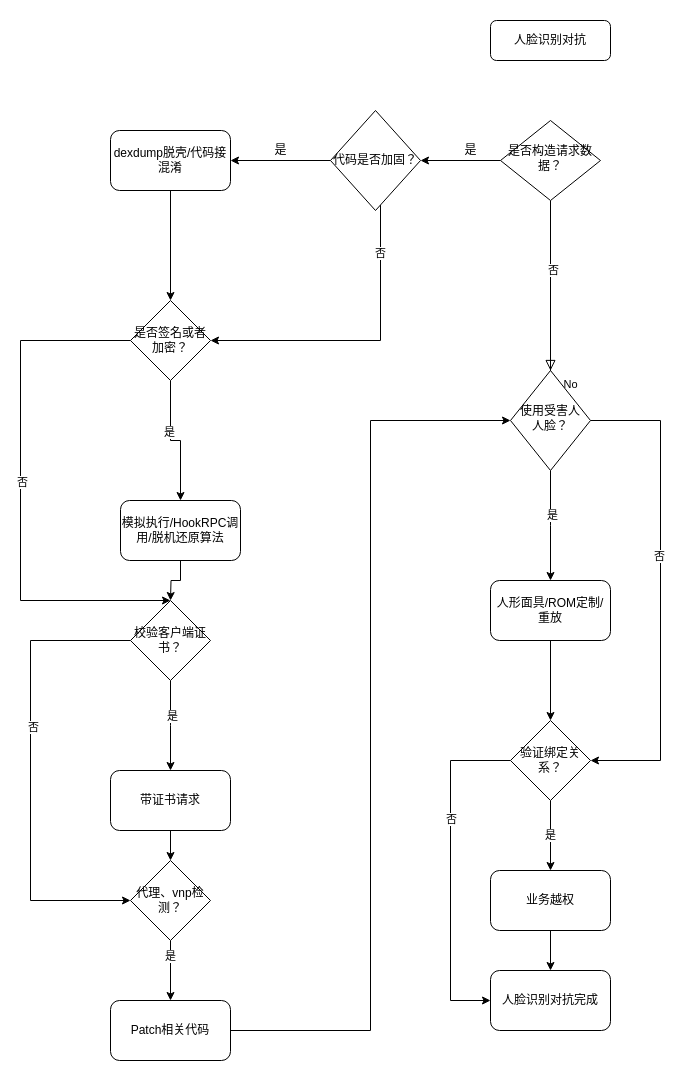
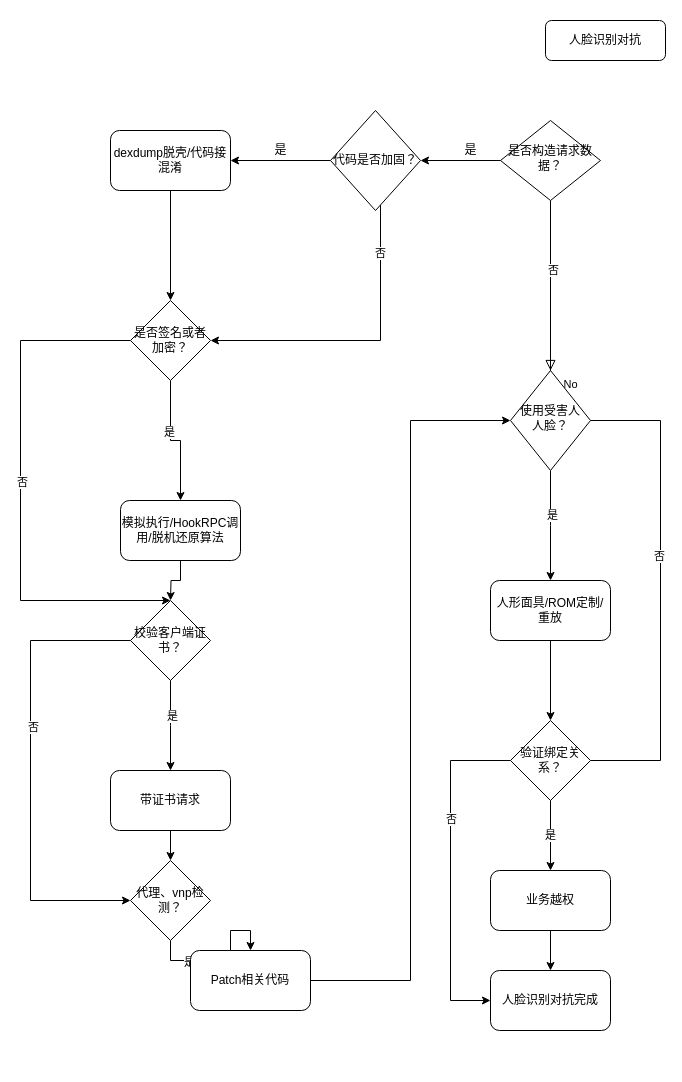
(551, 41) -> (606, 41)
(598, 761) -> (596, 761)
(171, 1031) -> (251, 981)
